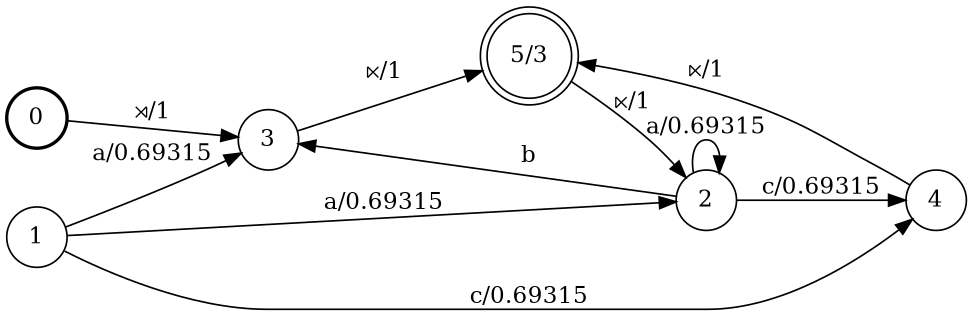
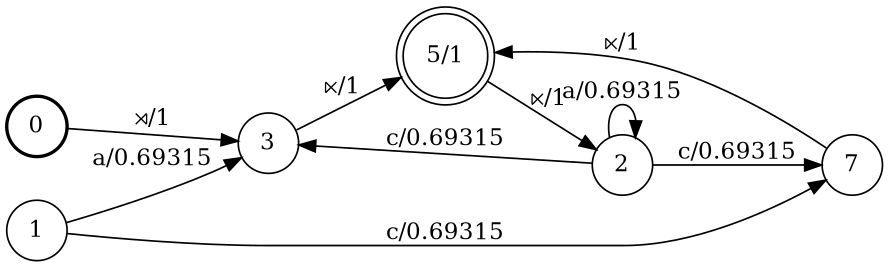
(529, 56) -> (445, 56)
(529, 156) -> (445, 139)
(936, 200) -> (852, 165)
(363, 219) -> none
